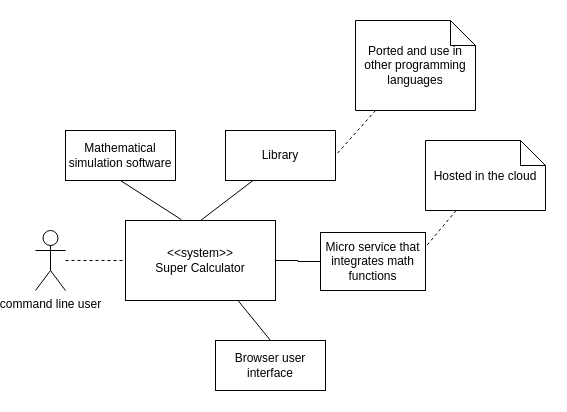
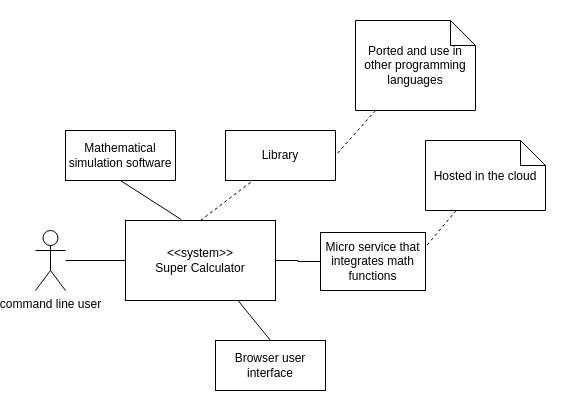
(227, 201) -> (227, 201)
(96, 261) -> (96, 261)
